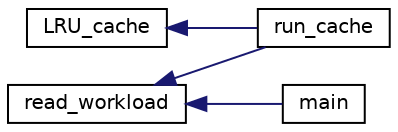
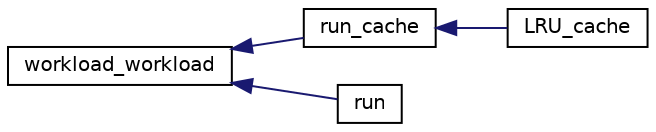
(222, 28) -> (482, 28)
(97, 104) -> (120, 66)
(324, 104) -> (370, 104)
